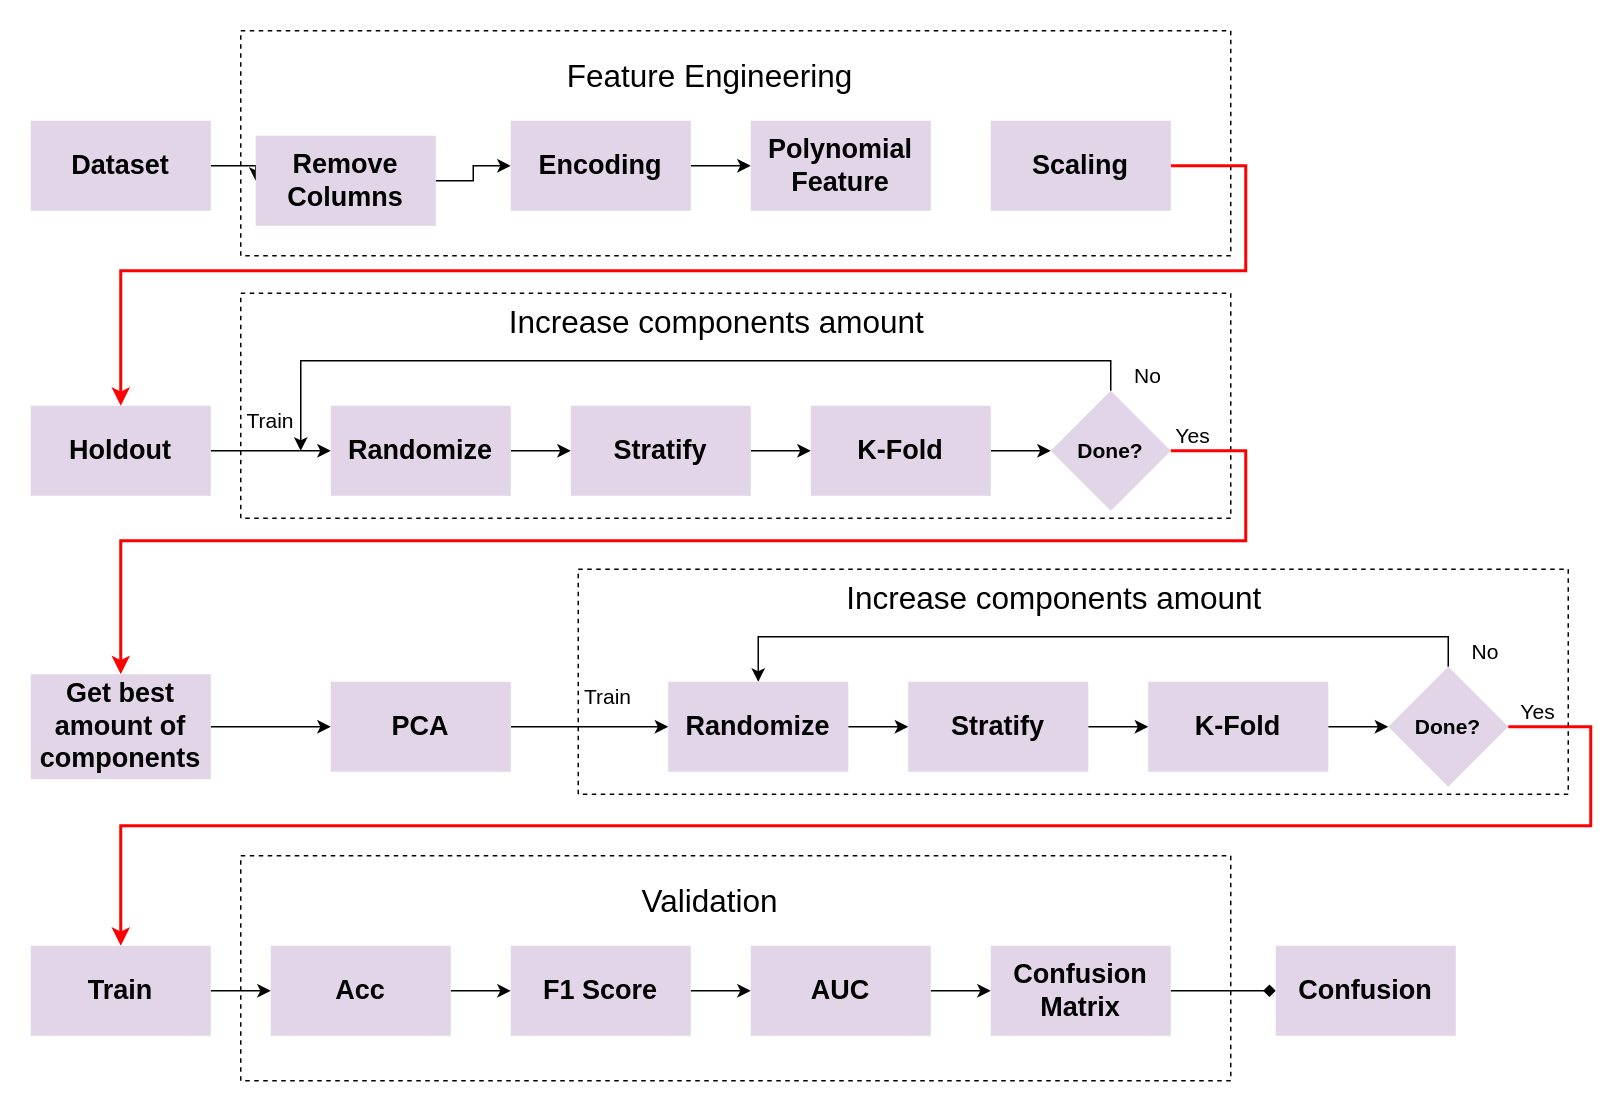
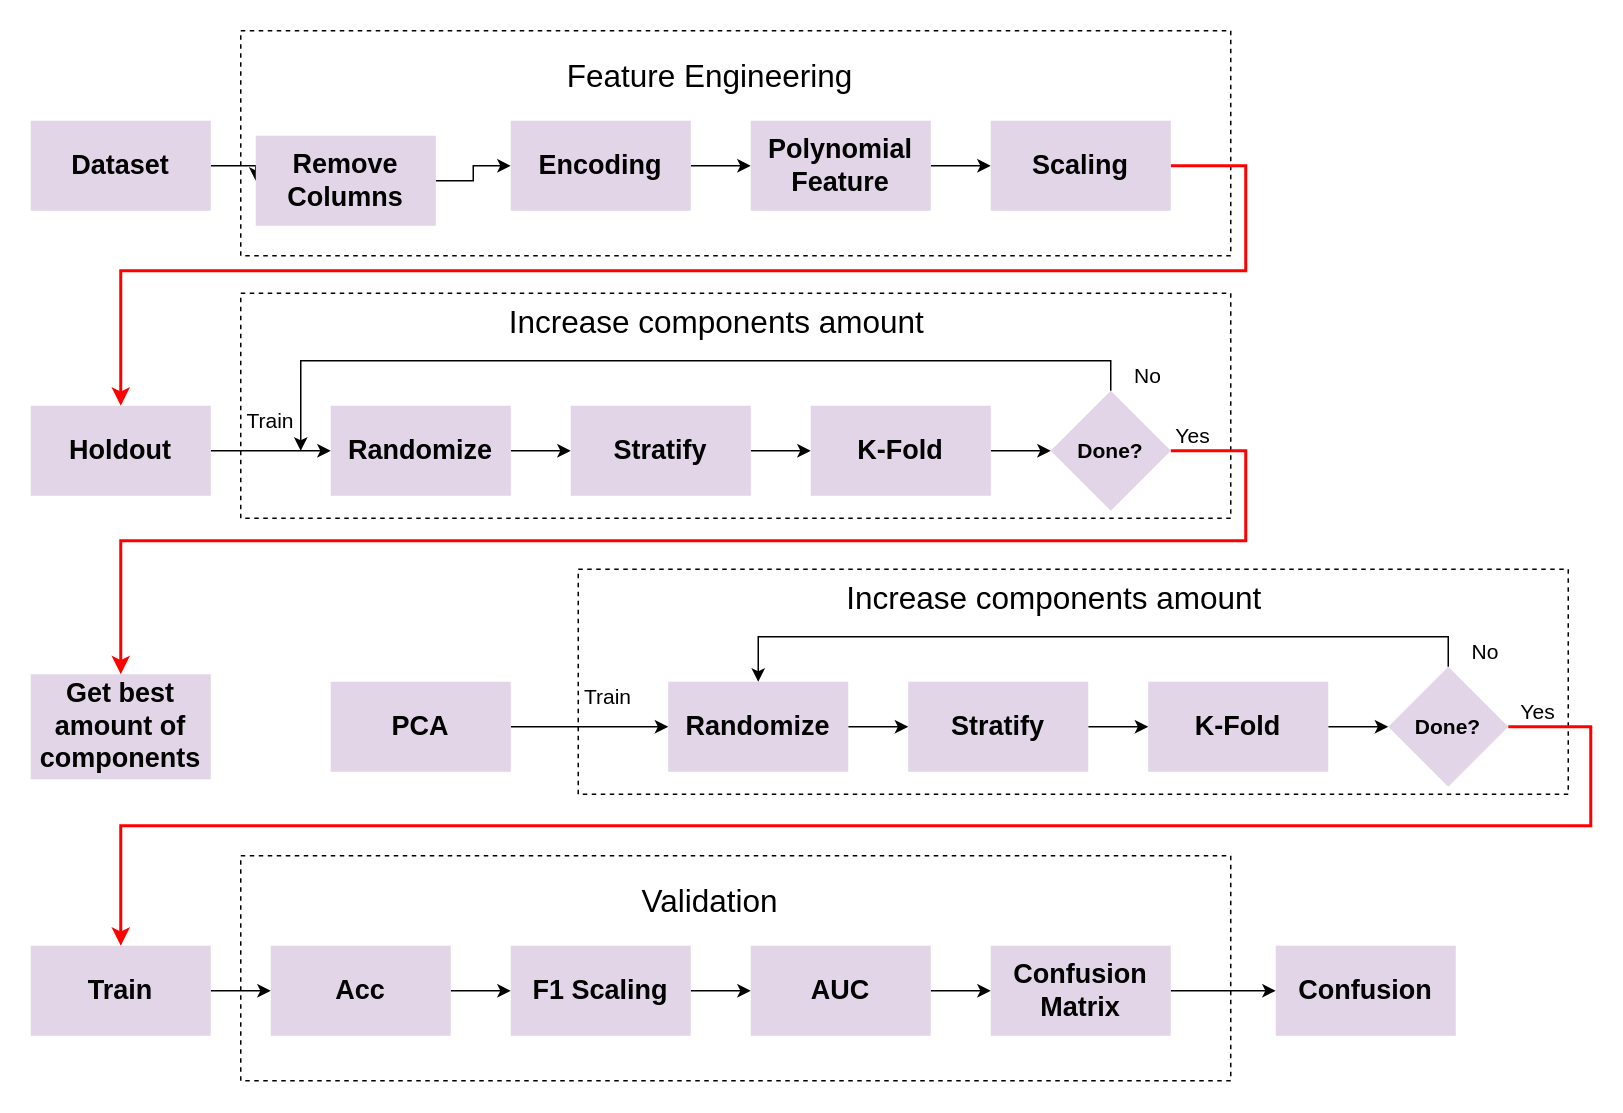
none -> (956, 166)
(266, 727) -> none
(601, 991) -> (601, 991)
(1263, 991) -> (1264, 991)
